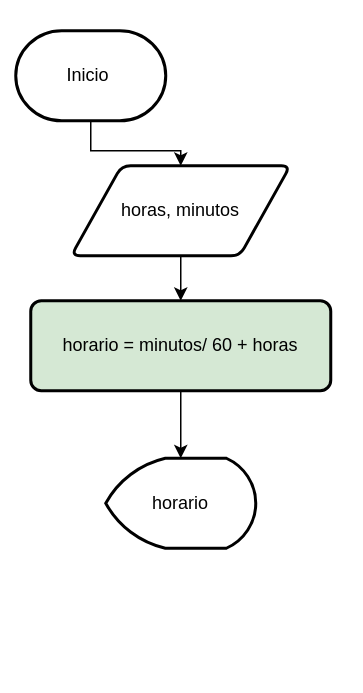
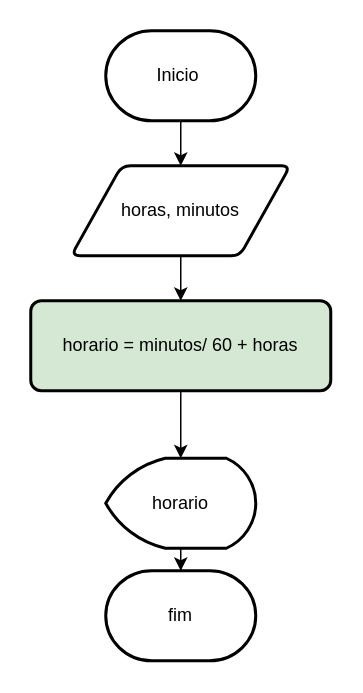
(91, 76) -> (181, 76)
none -> (181, 560)
none -> (181, 616)
